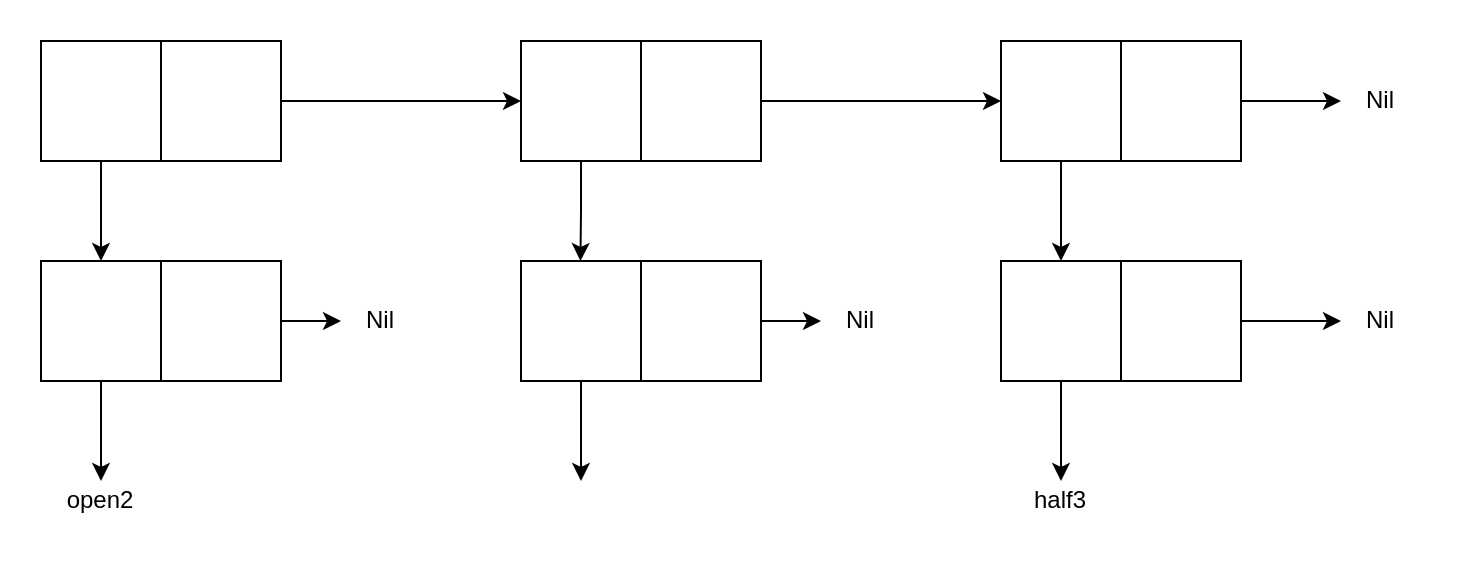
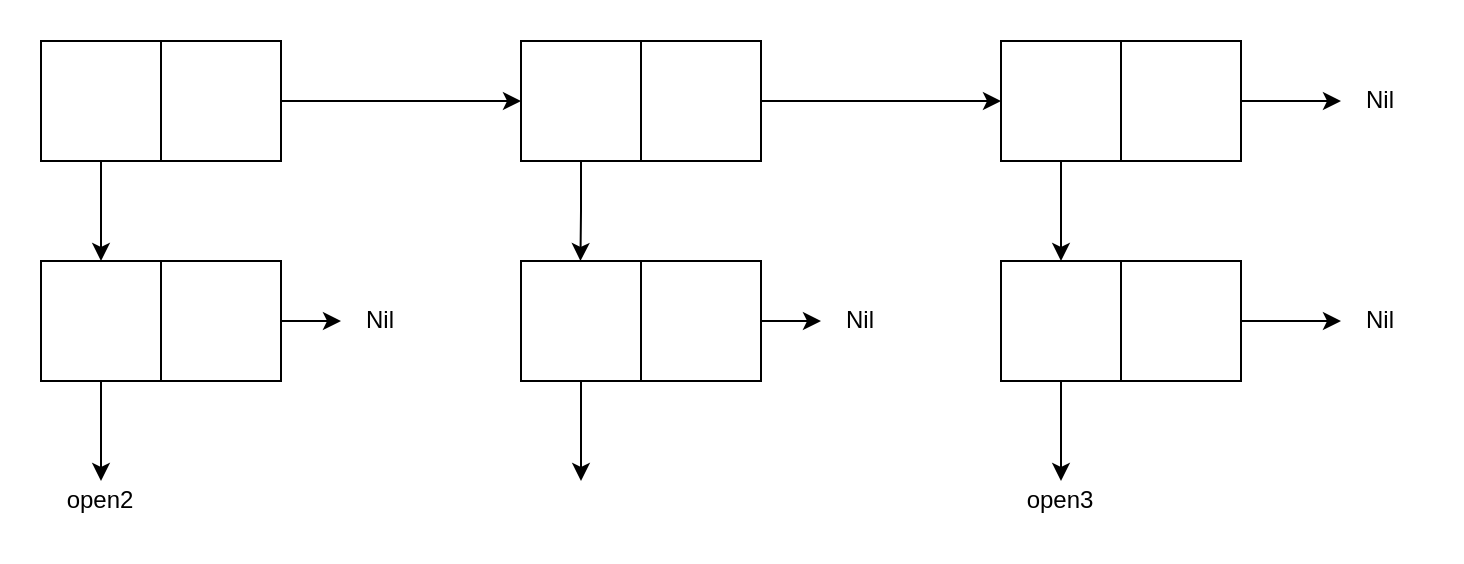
(1061, 501) -> (1061, 501)
